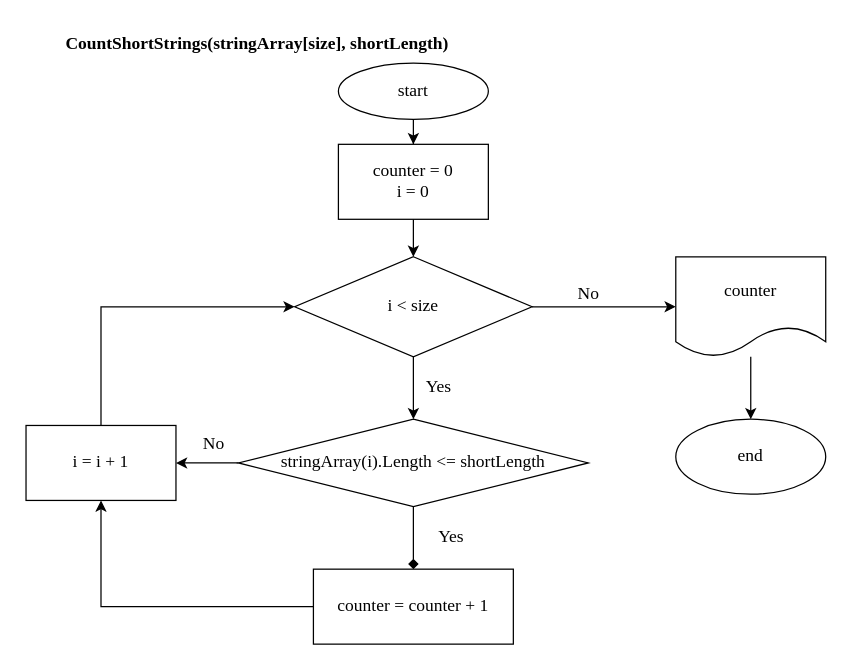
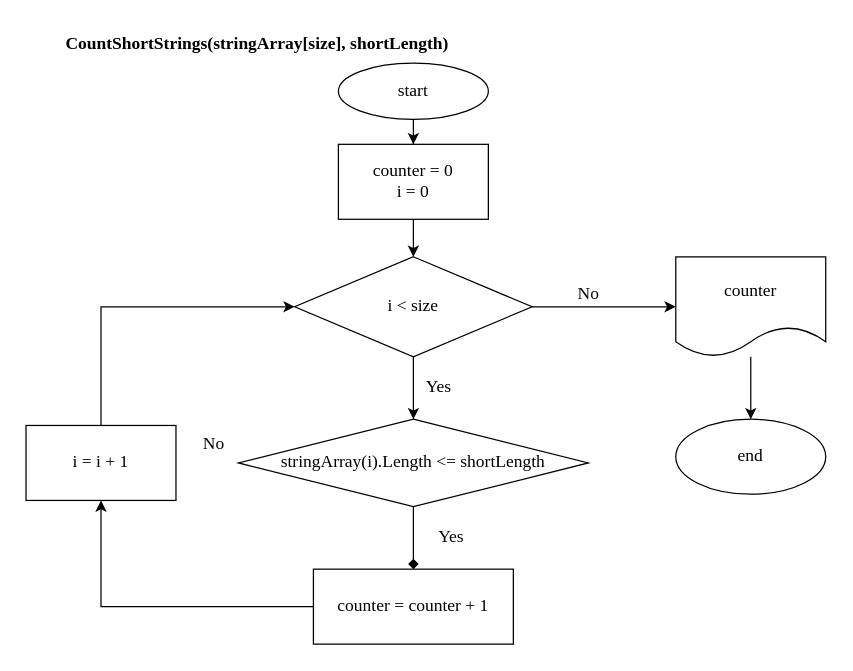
(211, 463) -> none
